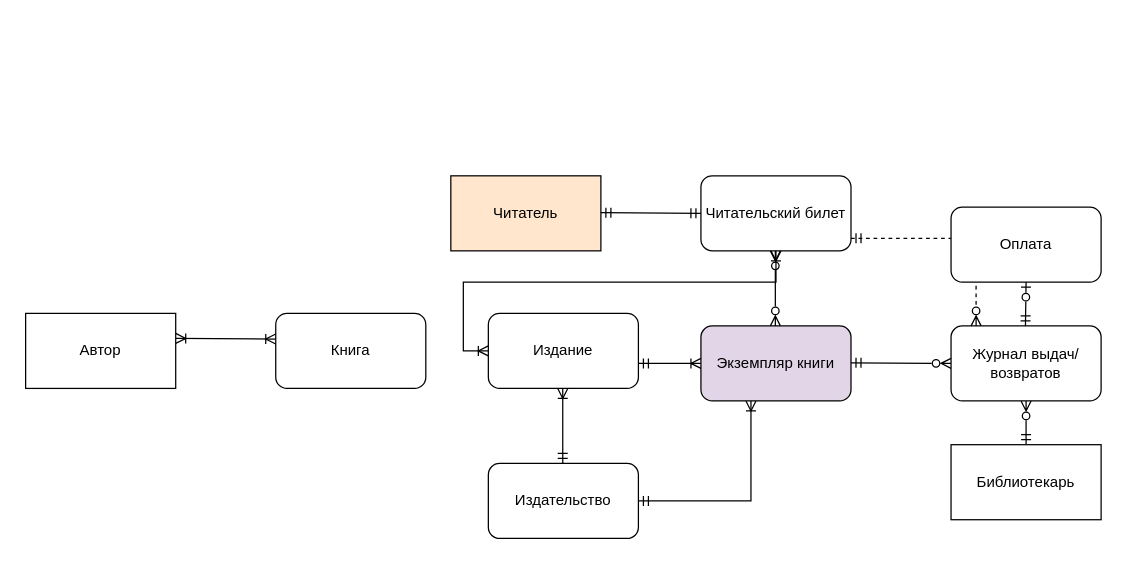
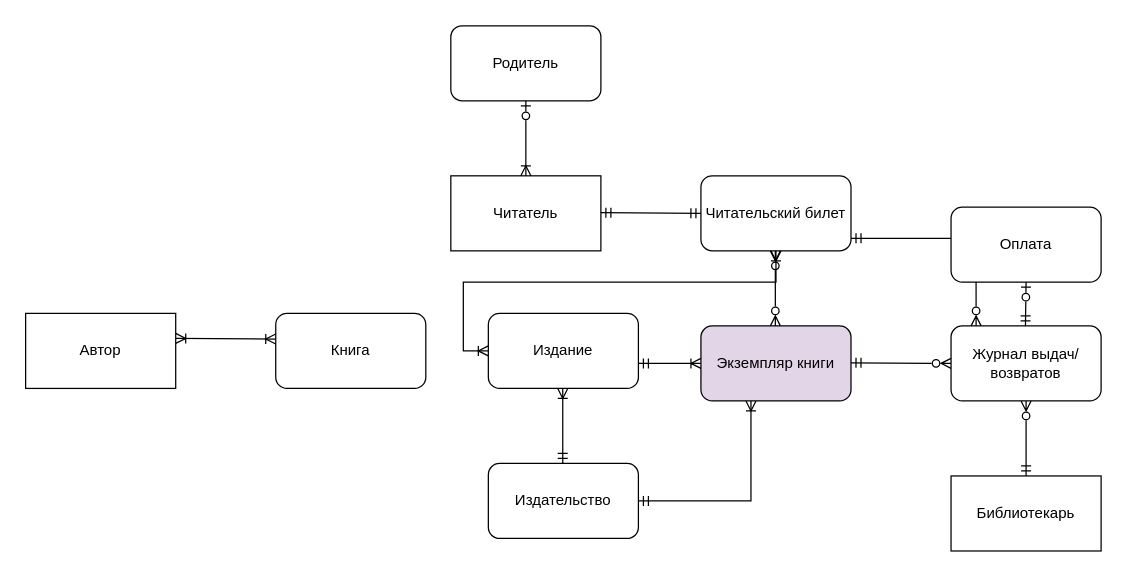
none -> (526, 63)
none -> (526, 147)
(526, 213) -> (526, 213)
(902, 238) -> (902, 238)
(1026, 482) -> (1026, 513)
